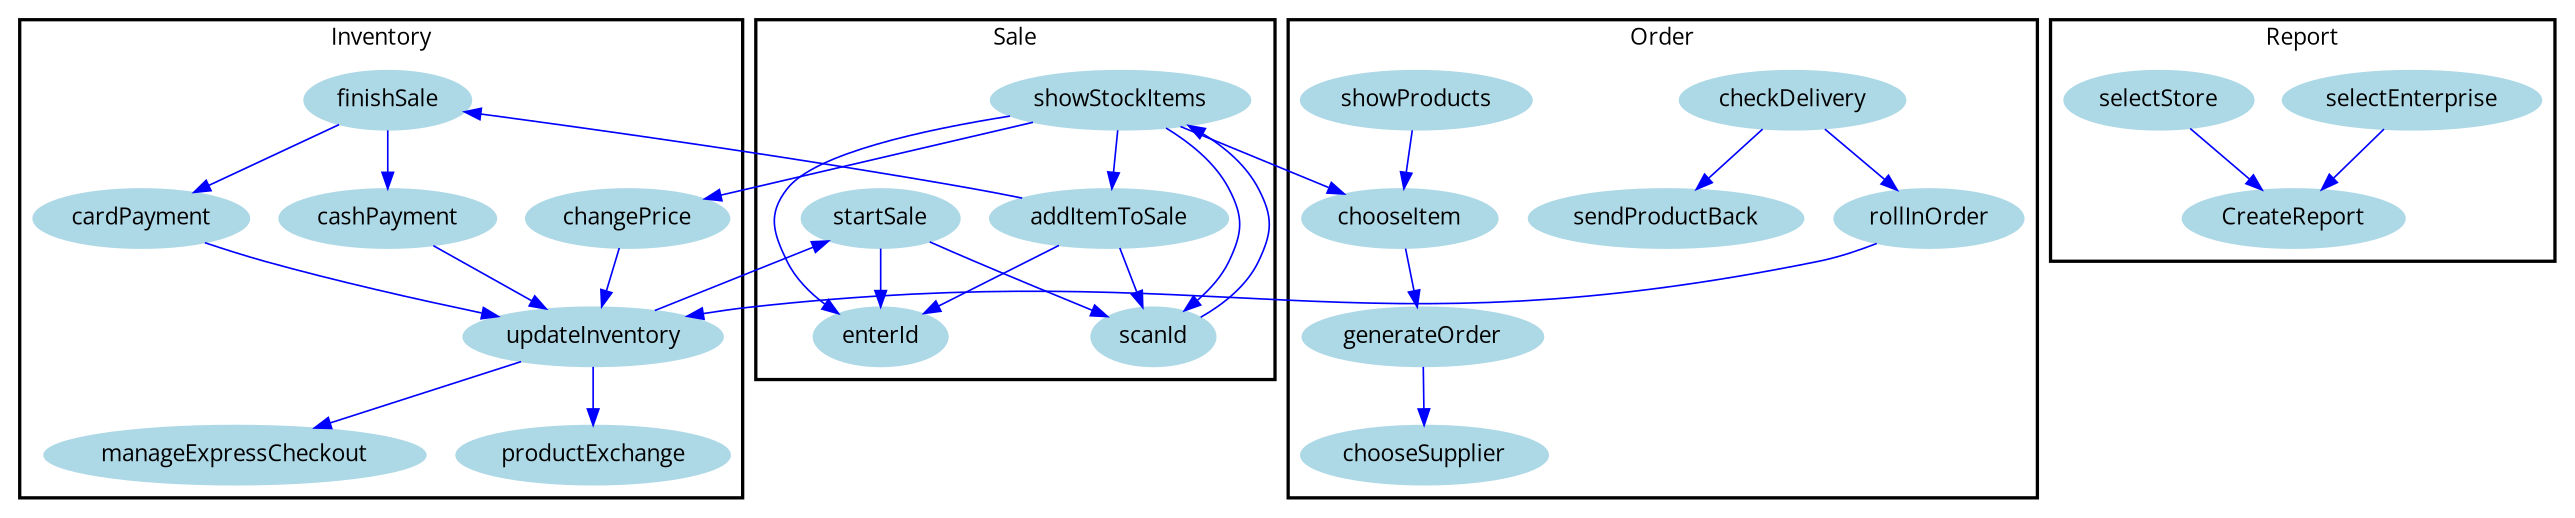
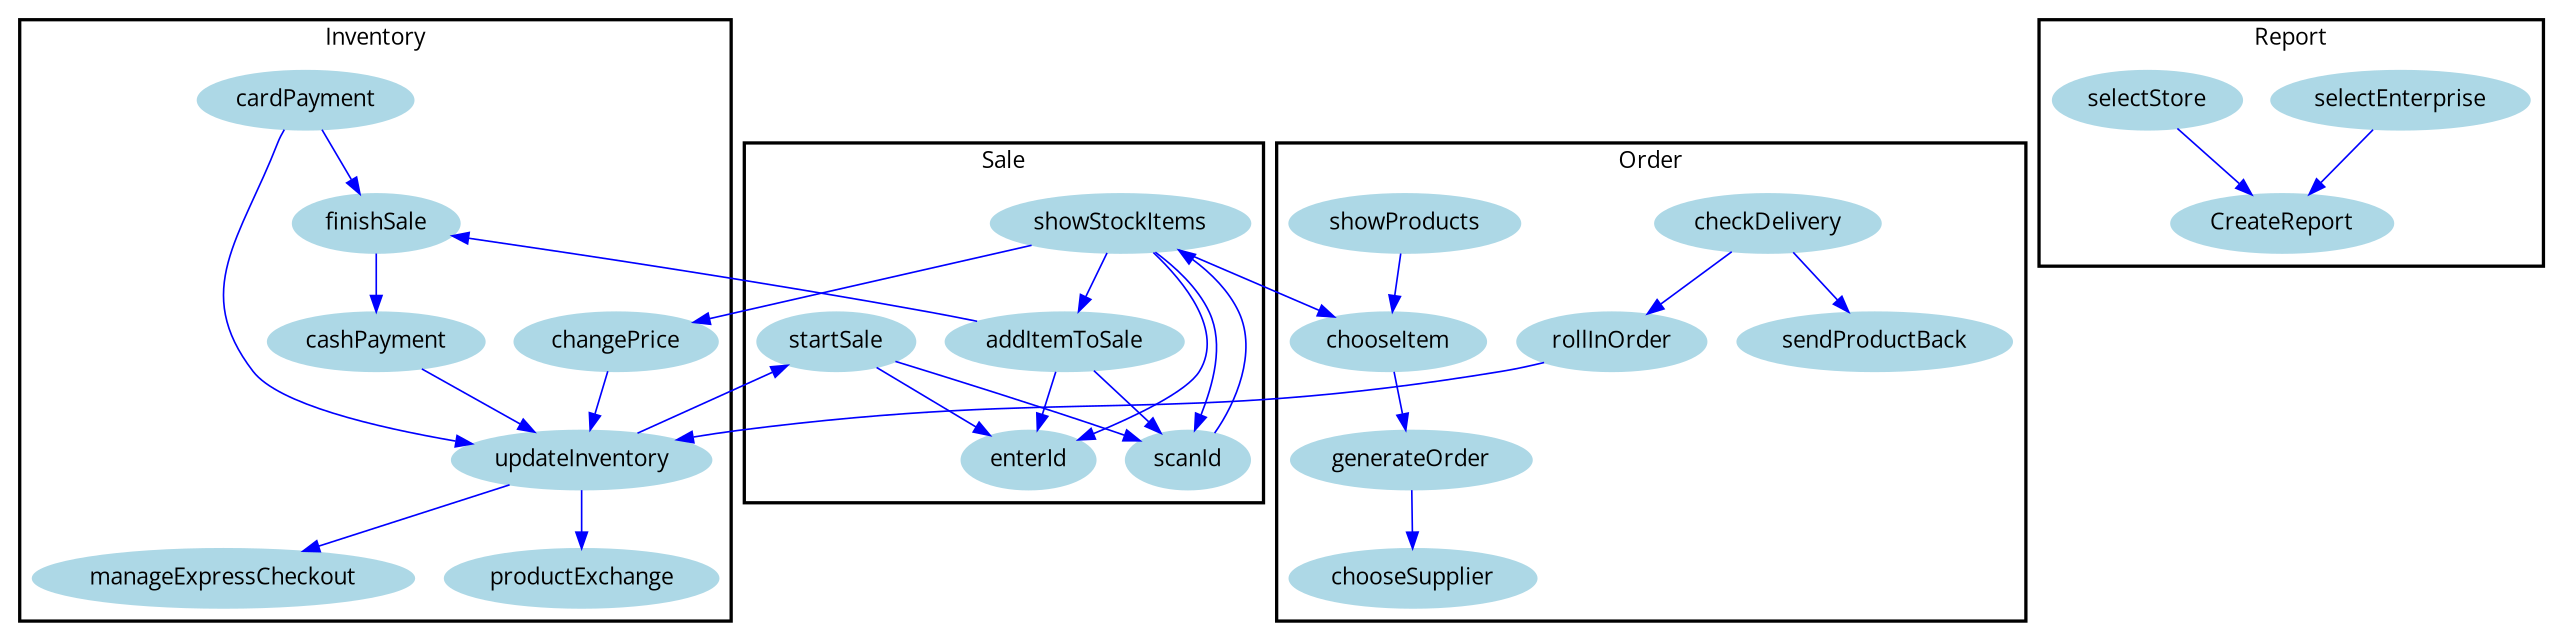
(274, 155) -> (337, 155)
